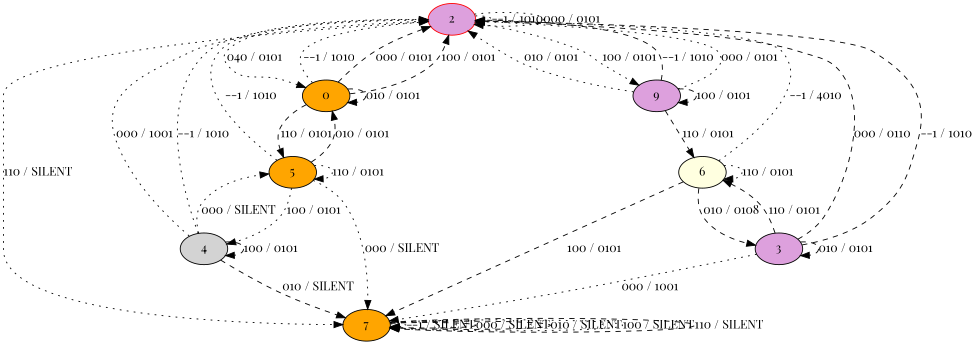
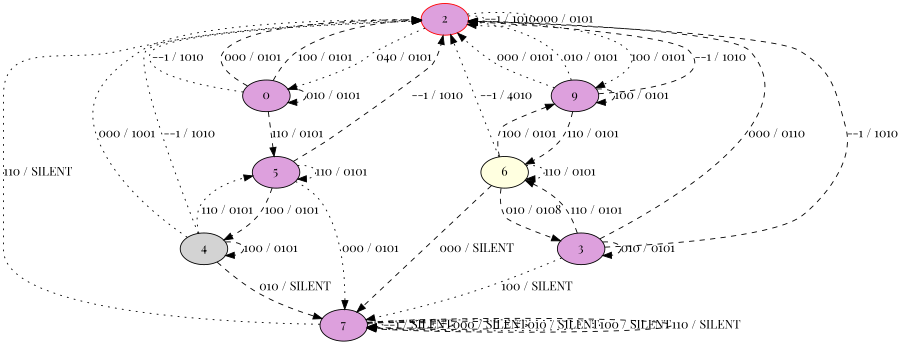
(220, 51) -> (373, 108)
(326, 96) -> (266, 96)
none -> (510, 122)
(4, 131) -> (4, 125)
(330, 145) -> none
(293, 172) -> (276, 172)
(239, 211) -> (227, 211)
(272, 224) -> (257, 216)
(402, 249) -> (371, 249)
(594, 249) -> (477, 249)
(650, 287) -> (537, 287)
(367, 325) -> (344, 325)
